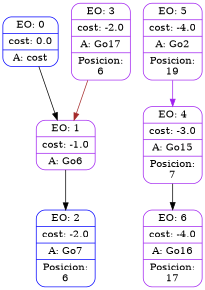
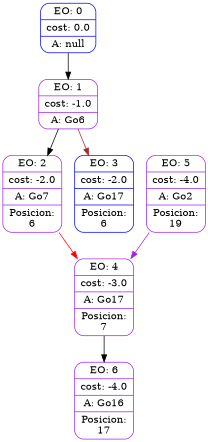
(101, 42) -> (104, 194)
(31, 58) -> (68, 44)
(82, 97) -> (82, 139)
(173, 148) -> (104, 300)
none -> (66, 243)
(66, 248) -> (32, 194)
